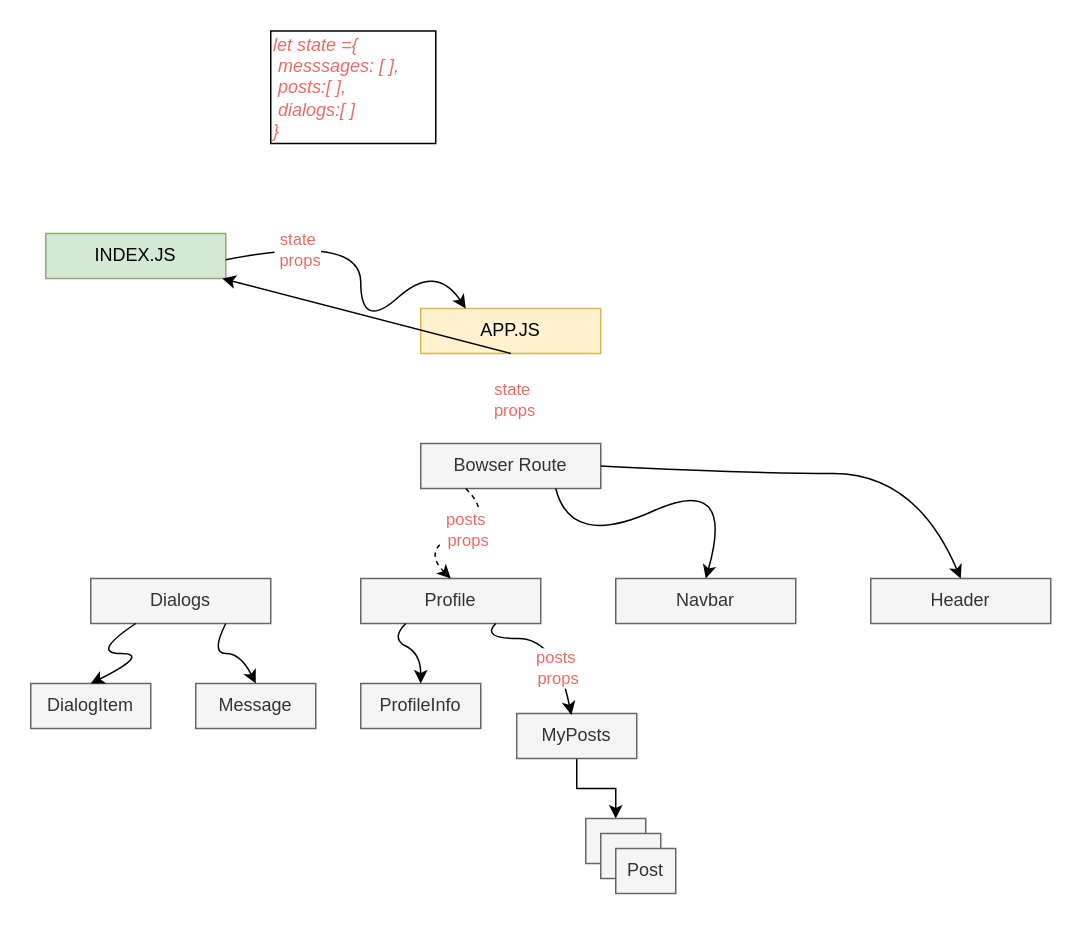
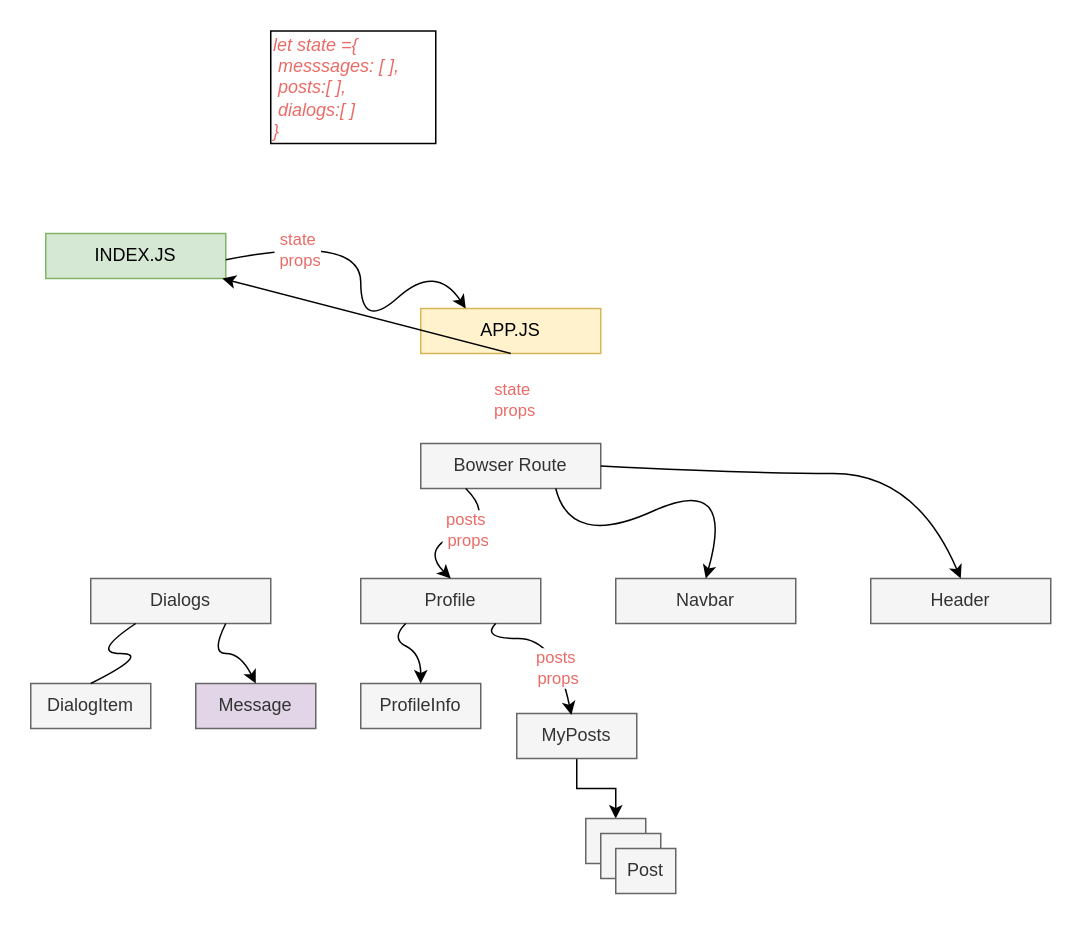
(435, 555) -> (435, 555)
(101, 678) -> (96, 680)
(256, 706) -> (256, 706)
